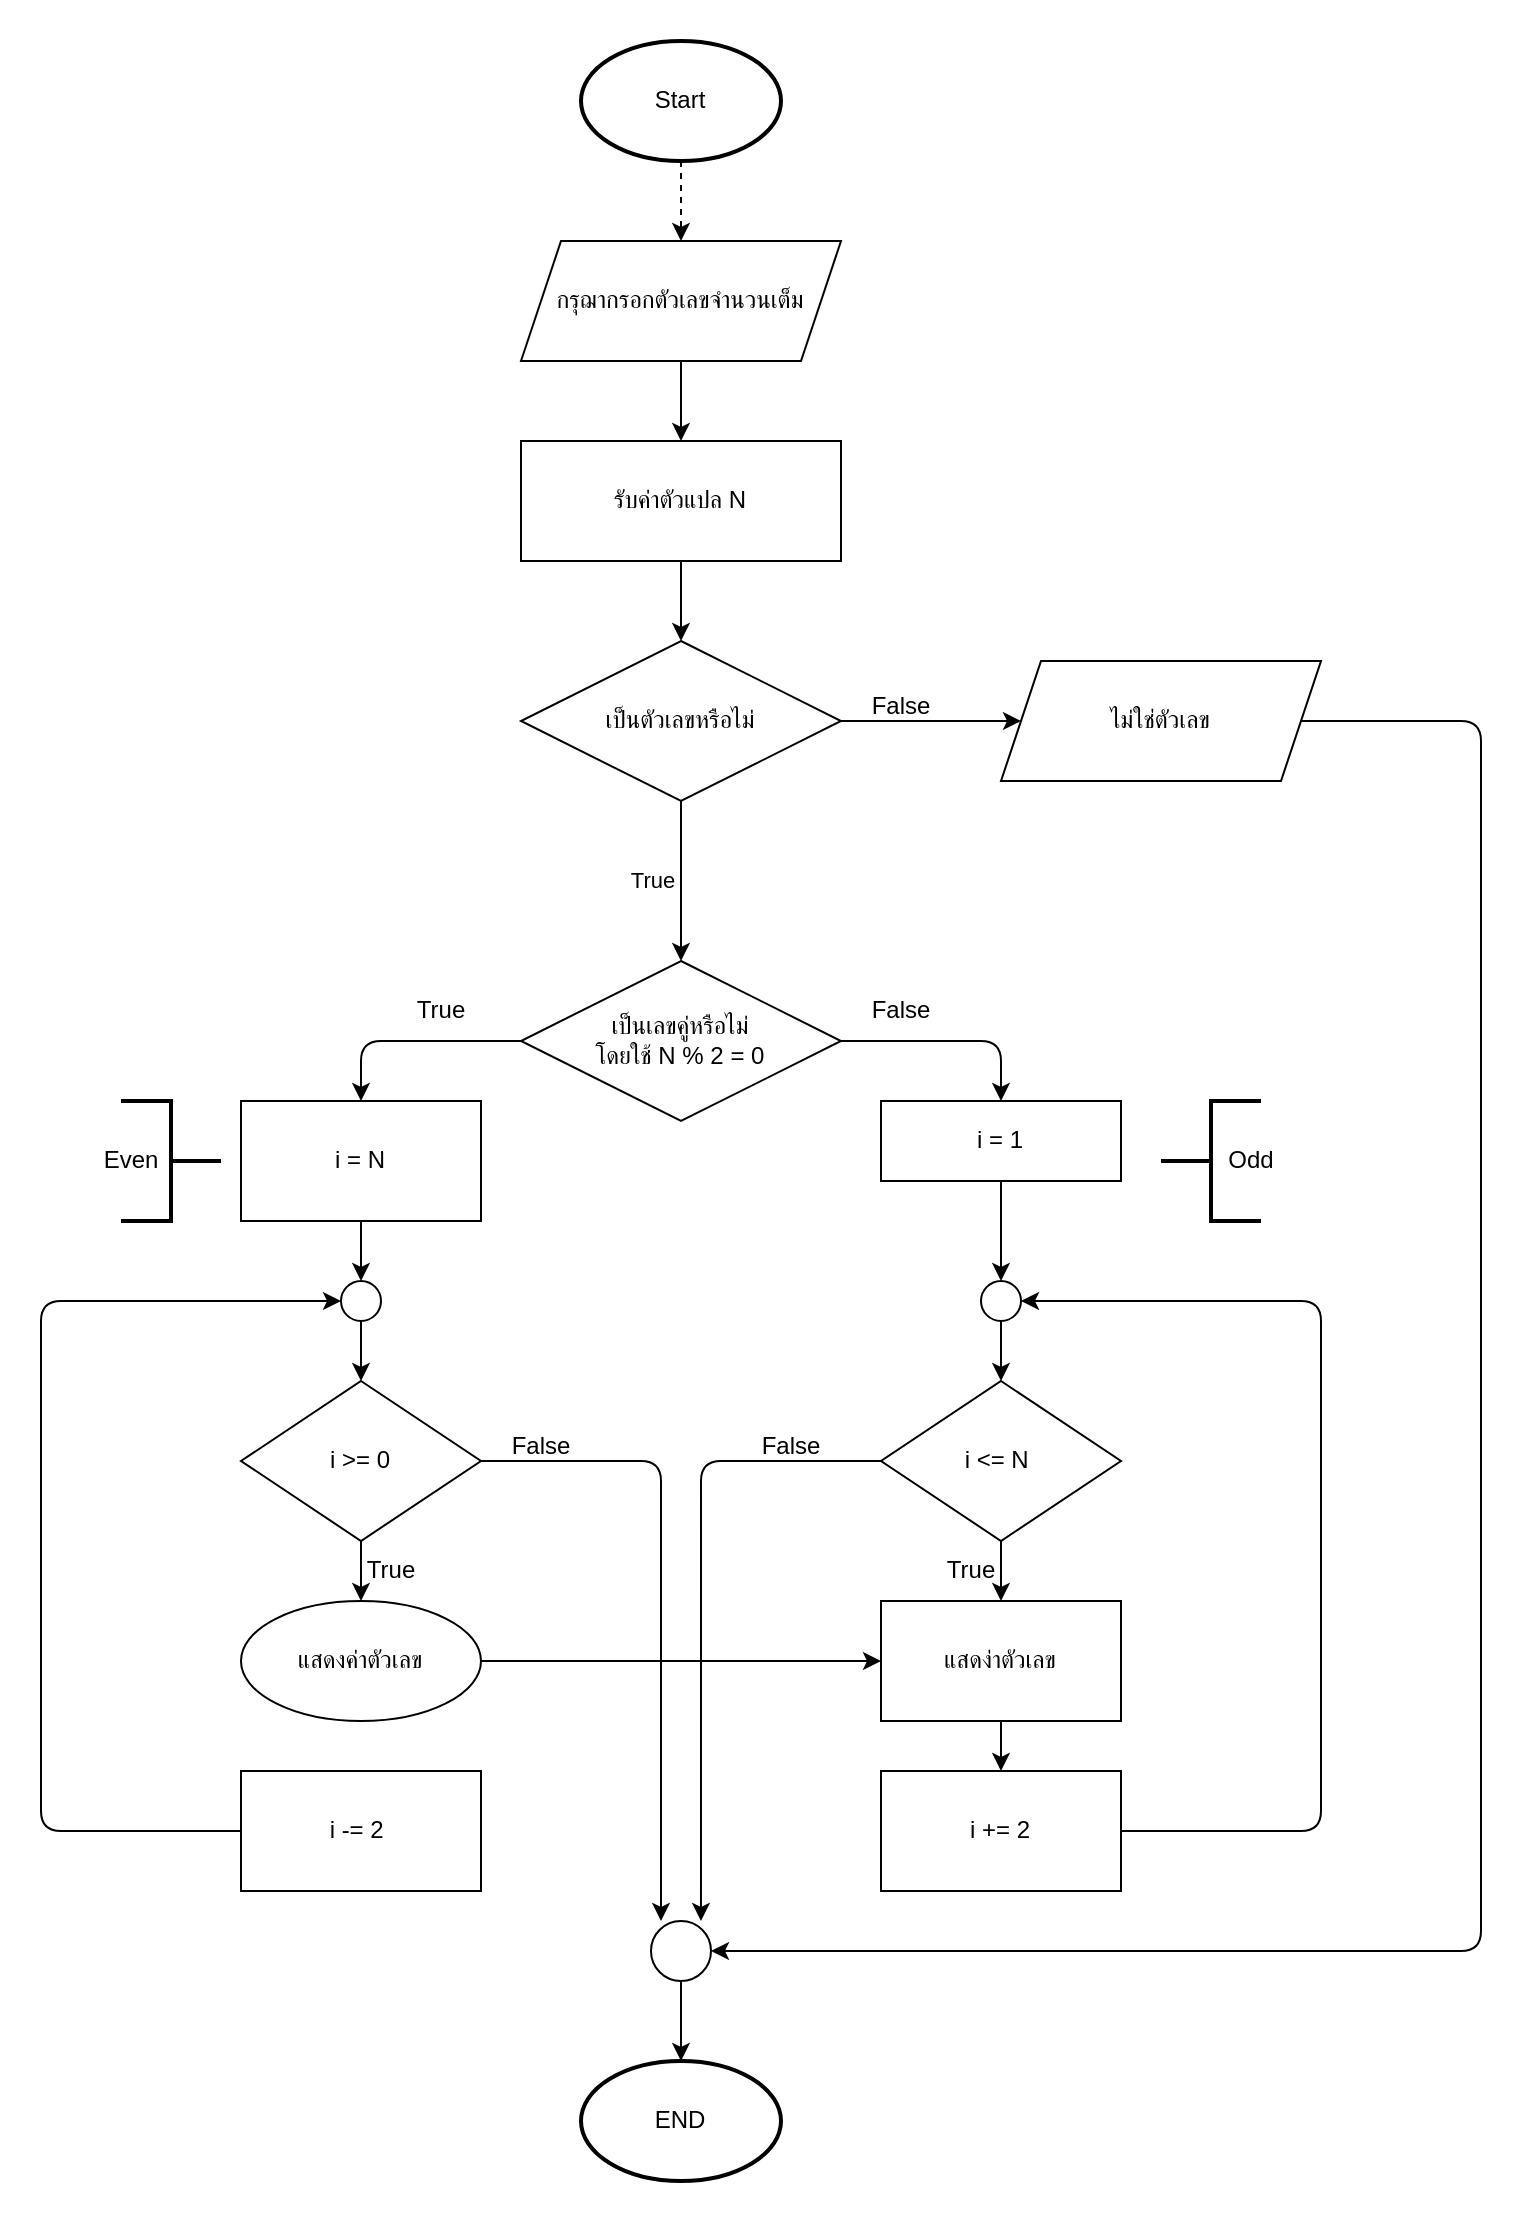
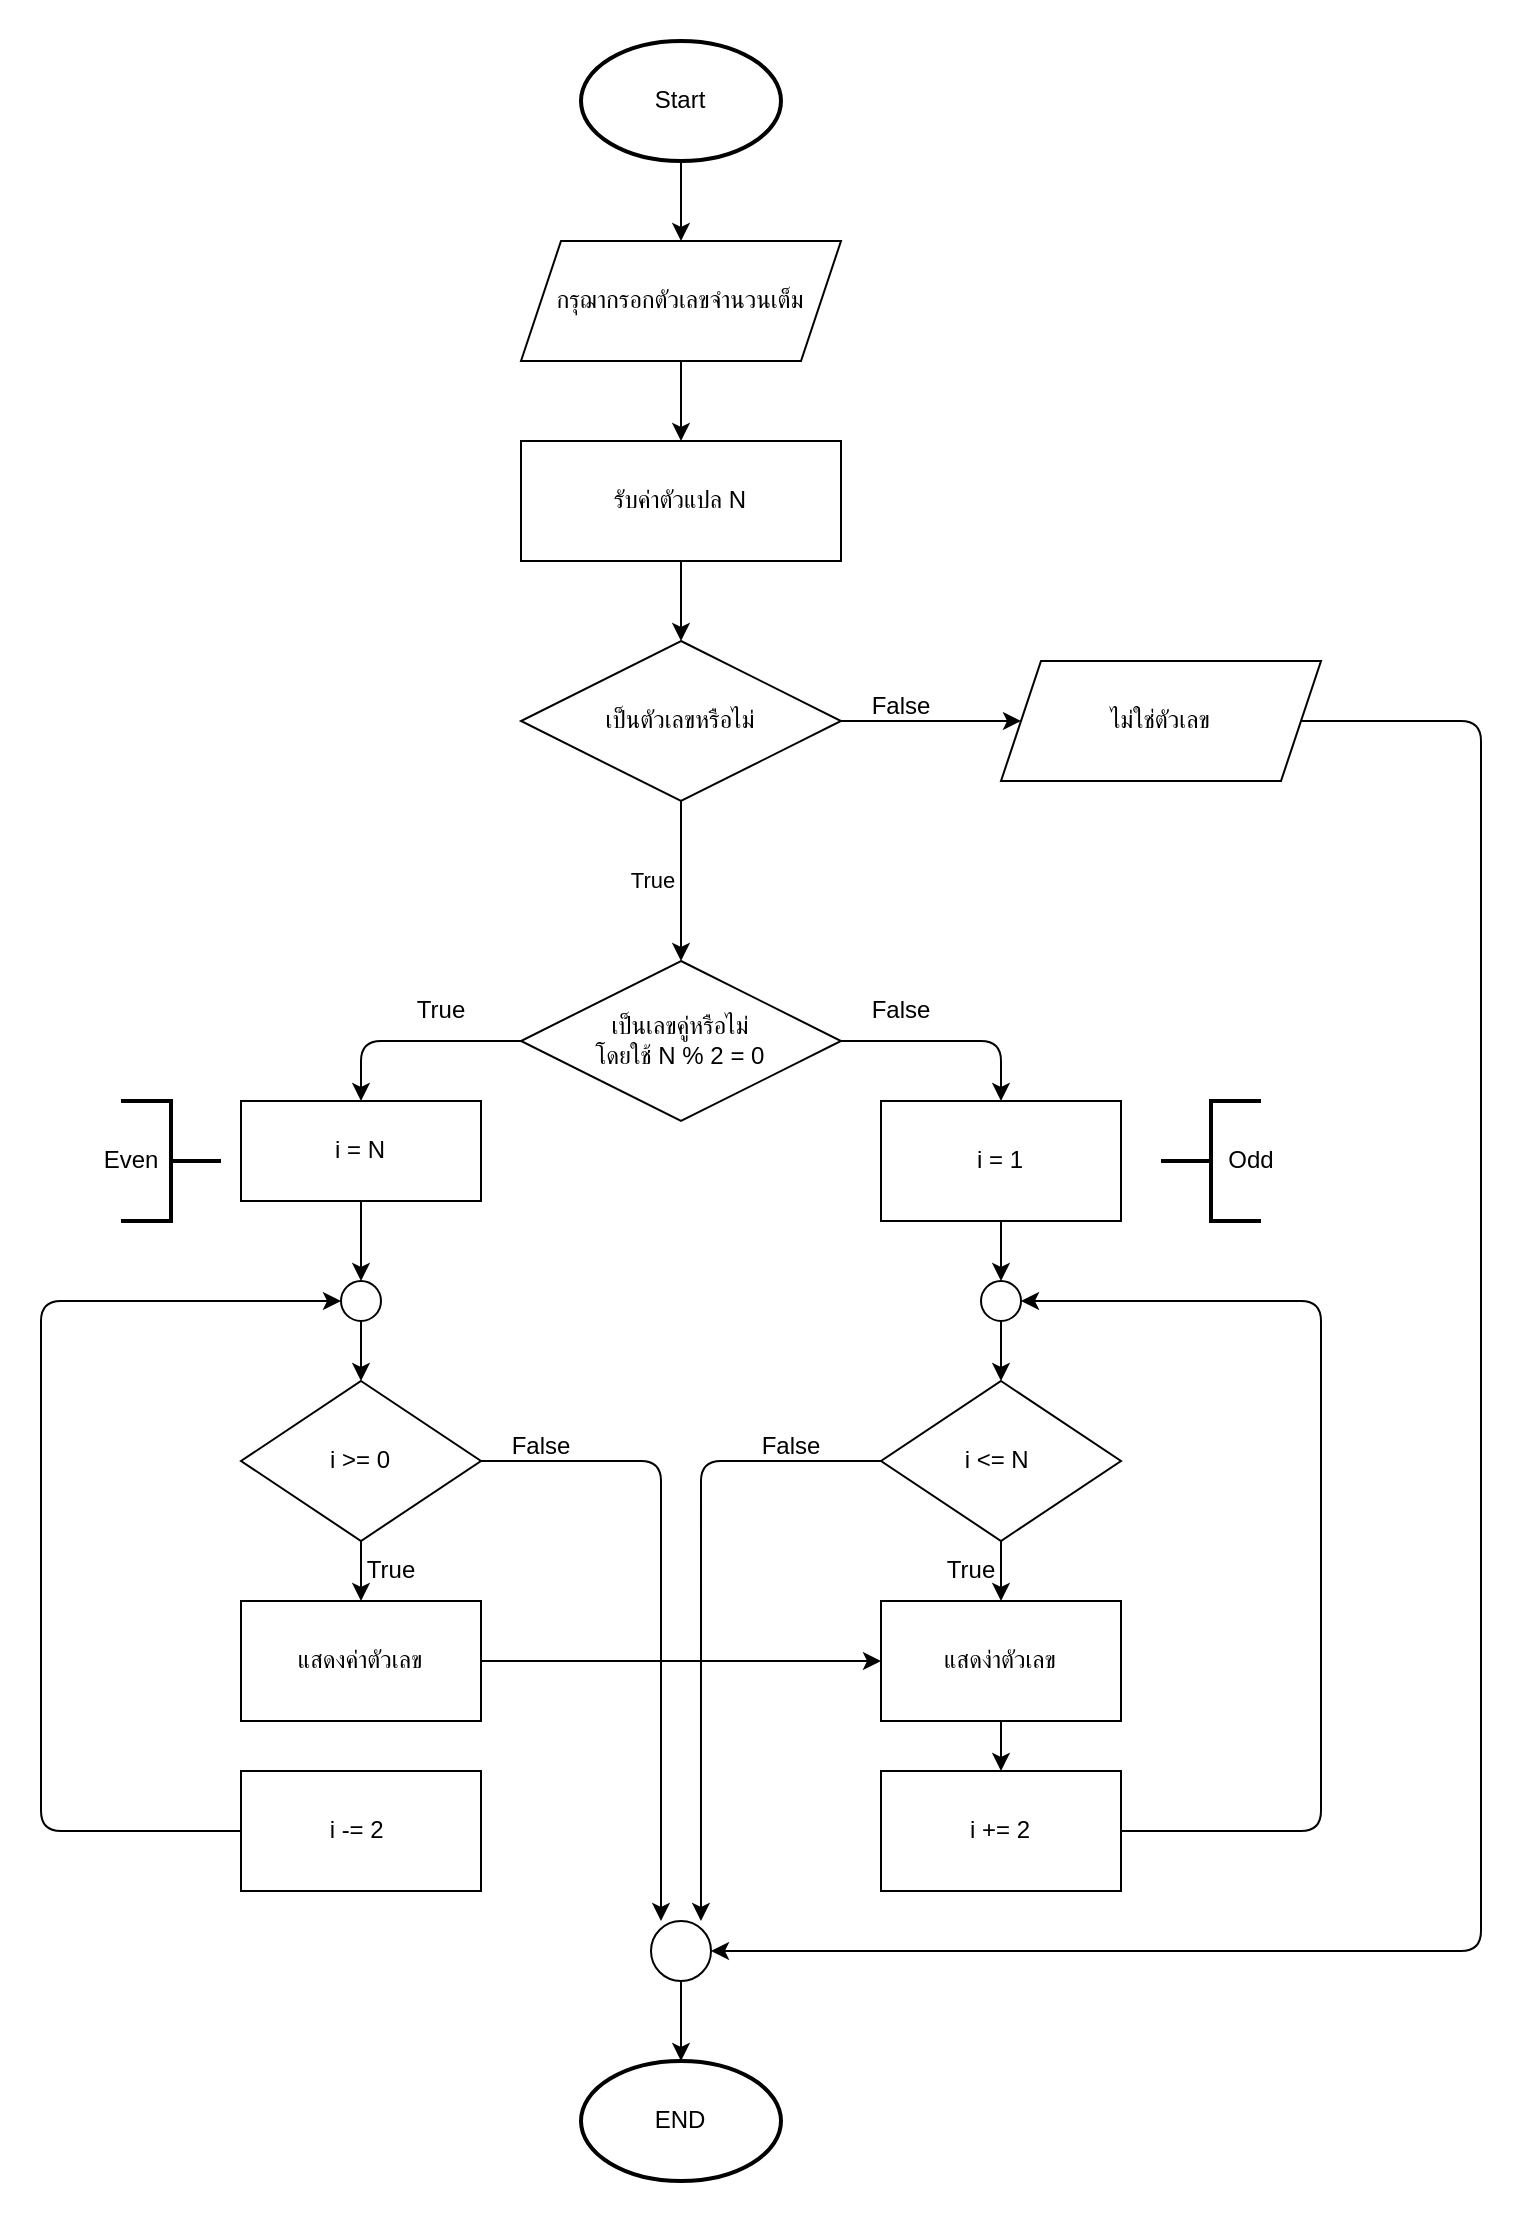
(681, 193) -> (681, 193)
(1001, 1141) -> (1001, 1161)
(361, 1161) -> (361, 1151)
(361, 1661) -> (361, 1661)
